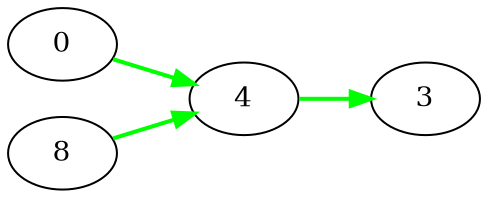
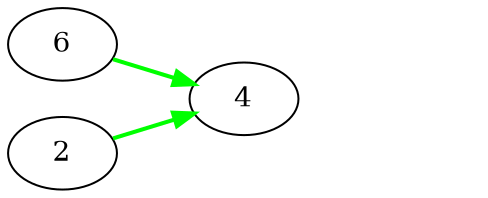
(63, 44) -> (63, 44)
(426, 99) -> none
(63, 153) -> (63, 153)
